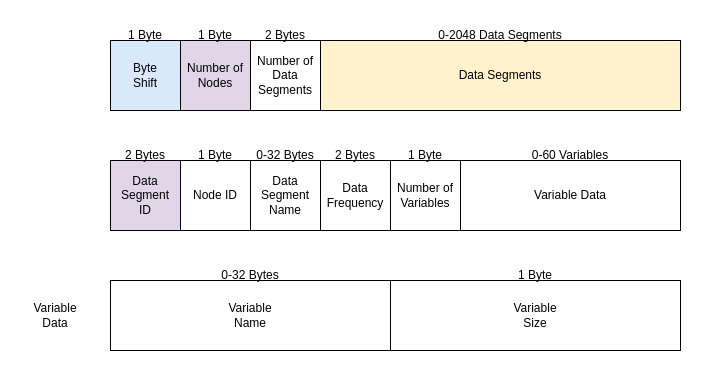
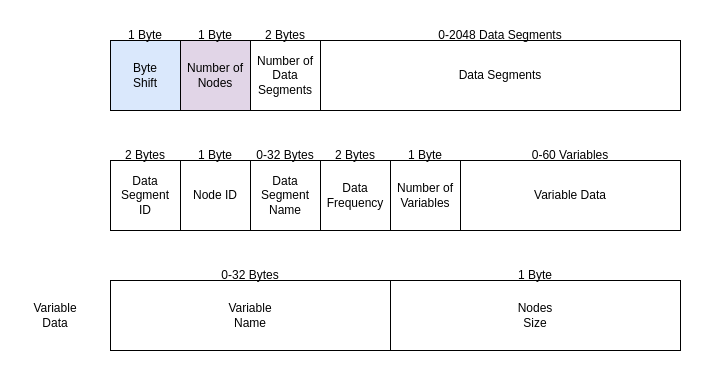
(501, 76) -> (501, 76)
(146, 196) -> (146, 196)
(536, 316) -> (536, 316)
